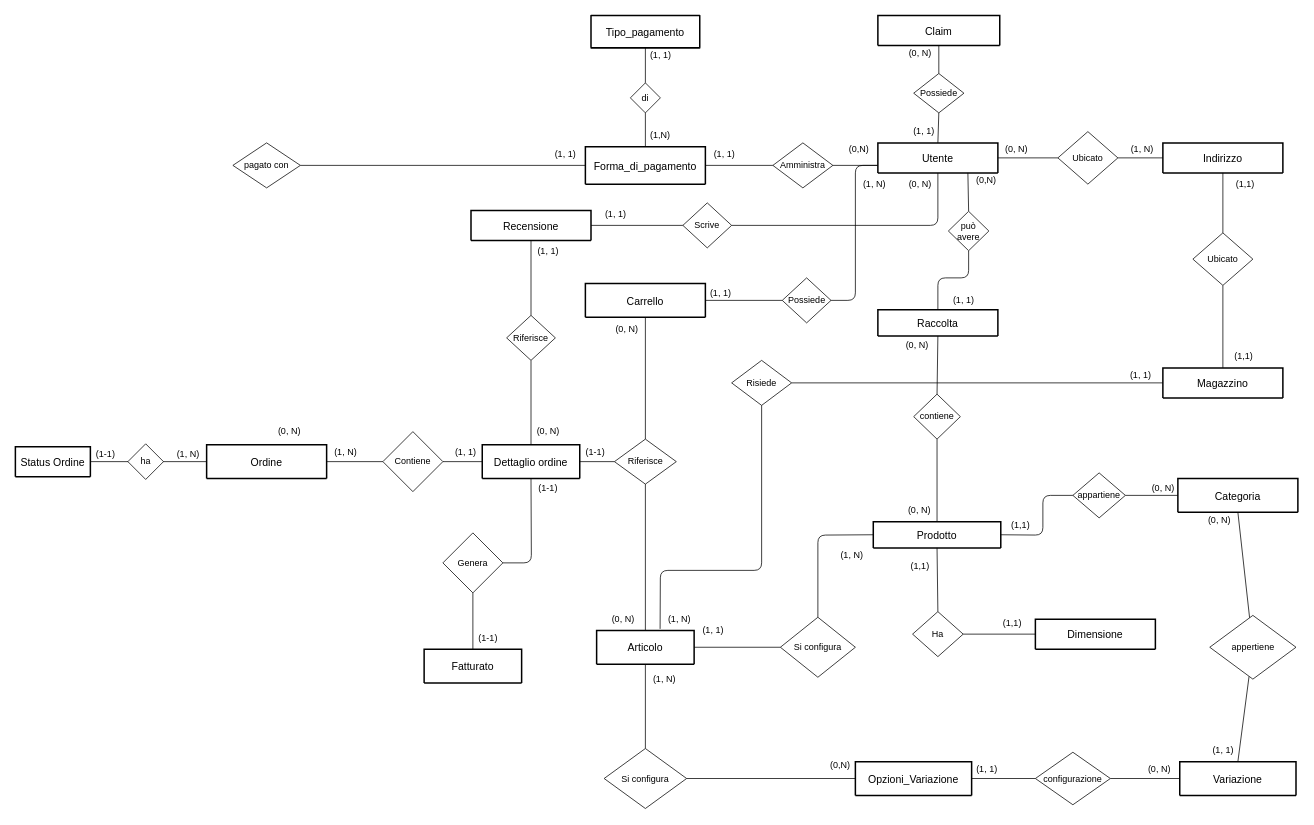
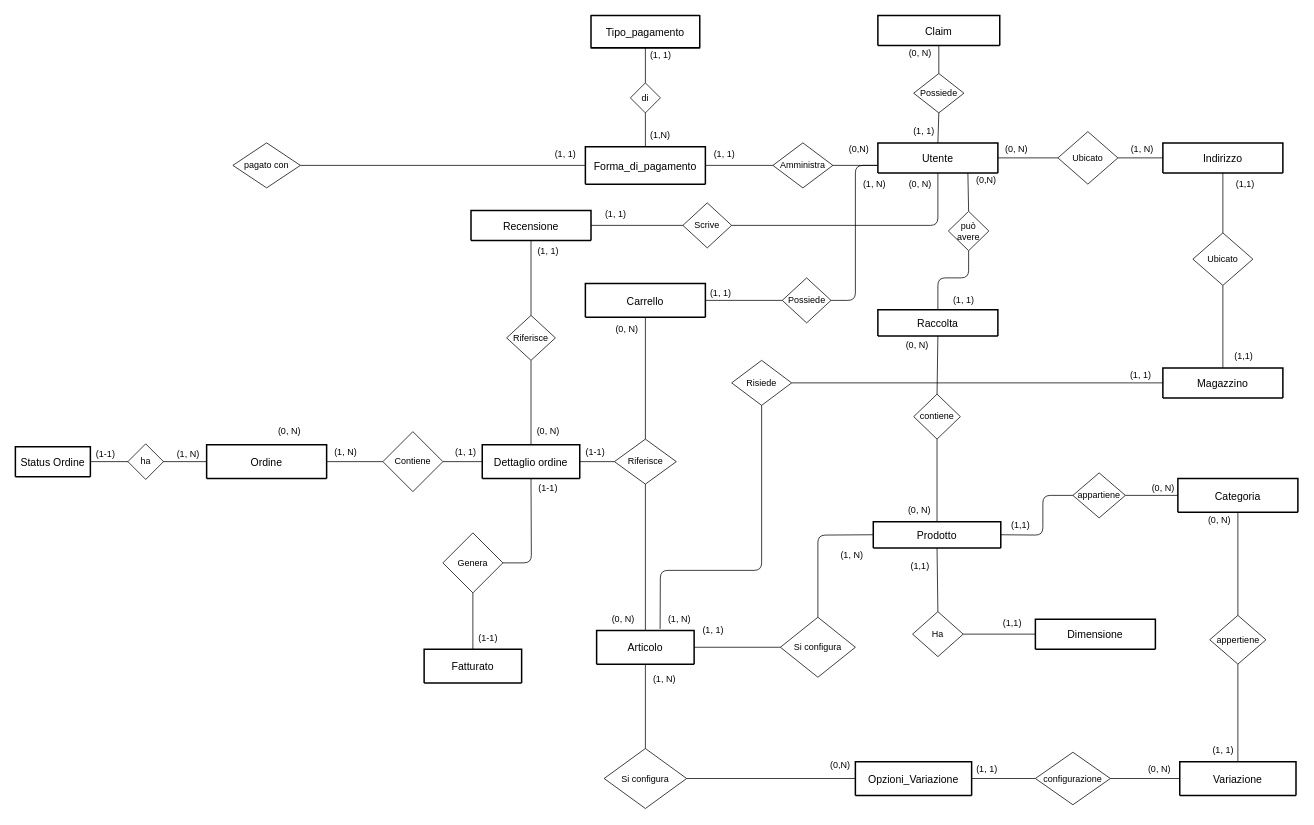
(1253, 647) -> (1238, 640)
